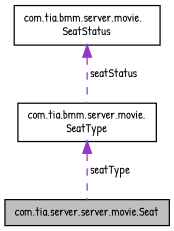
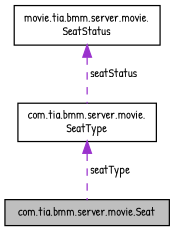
(87, 25) -> (87, 25)
(87, 213) -> (87, 213)
